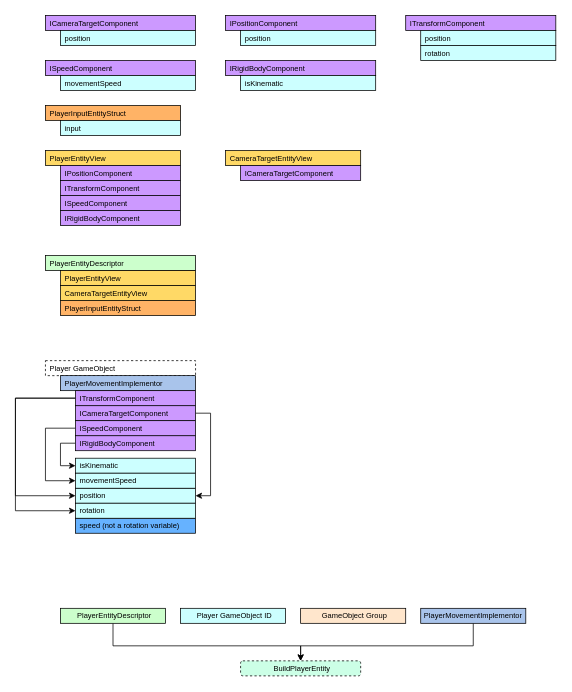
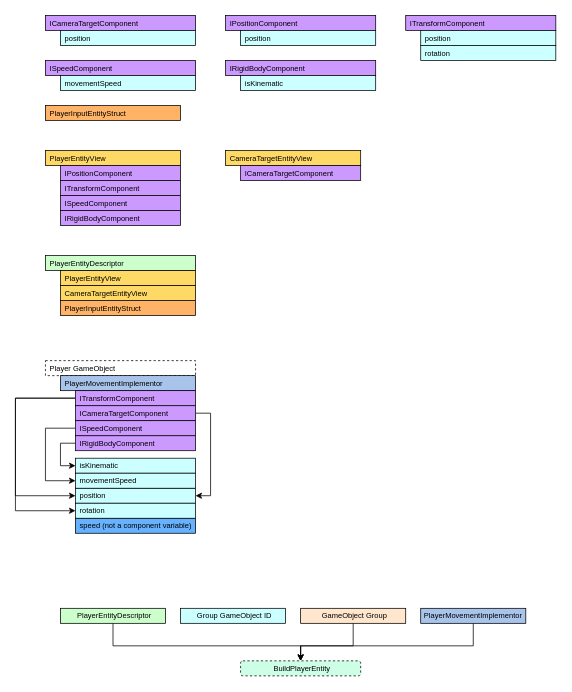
(120, 128) -> none
(138, 525) -> (138, 525)
(234, 615) -> (234, 615)
none -> (353, 633)
